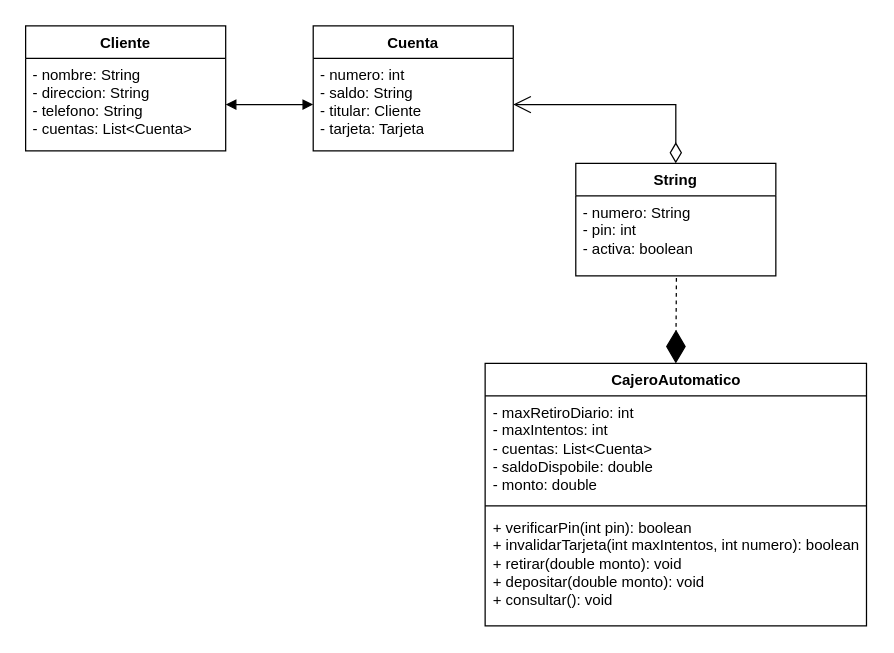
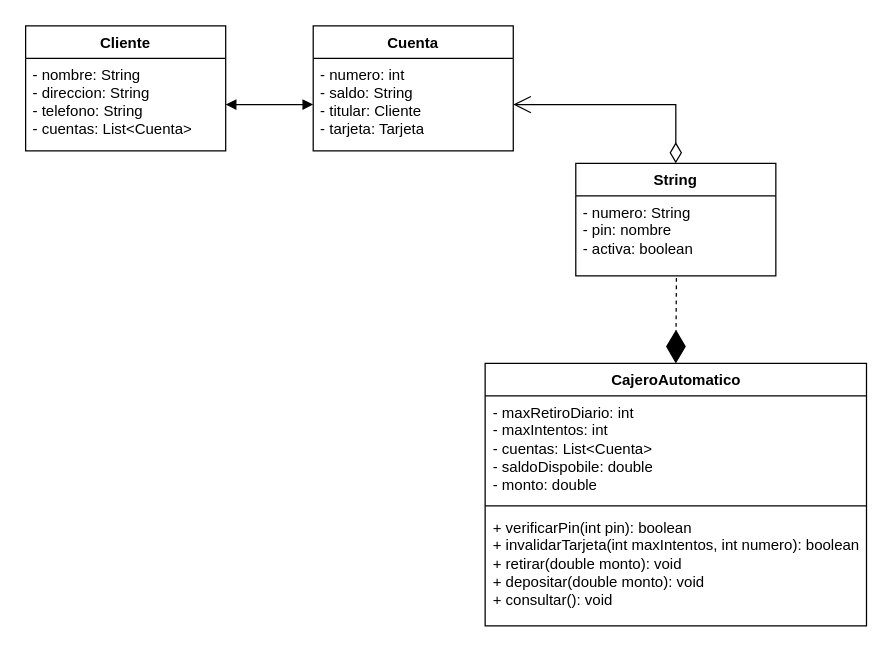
(645, 231) -> (645, 231)
